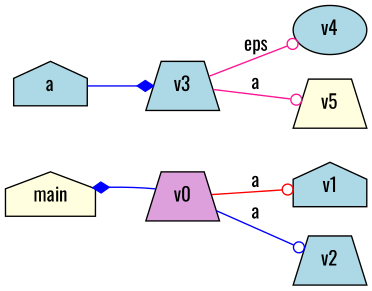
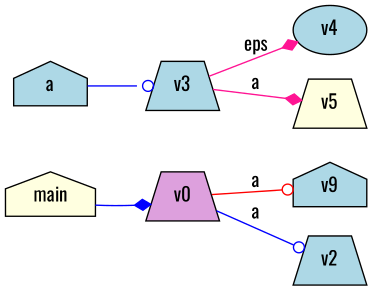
(248, 61) -> (248, 61)
(112, 86) -> (112, 86)
(252, 94) -> (252, 94)
(132, 187) -> (115, 206)
(330, 187) -> (330, 187)
